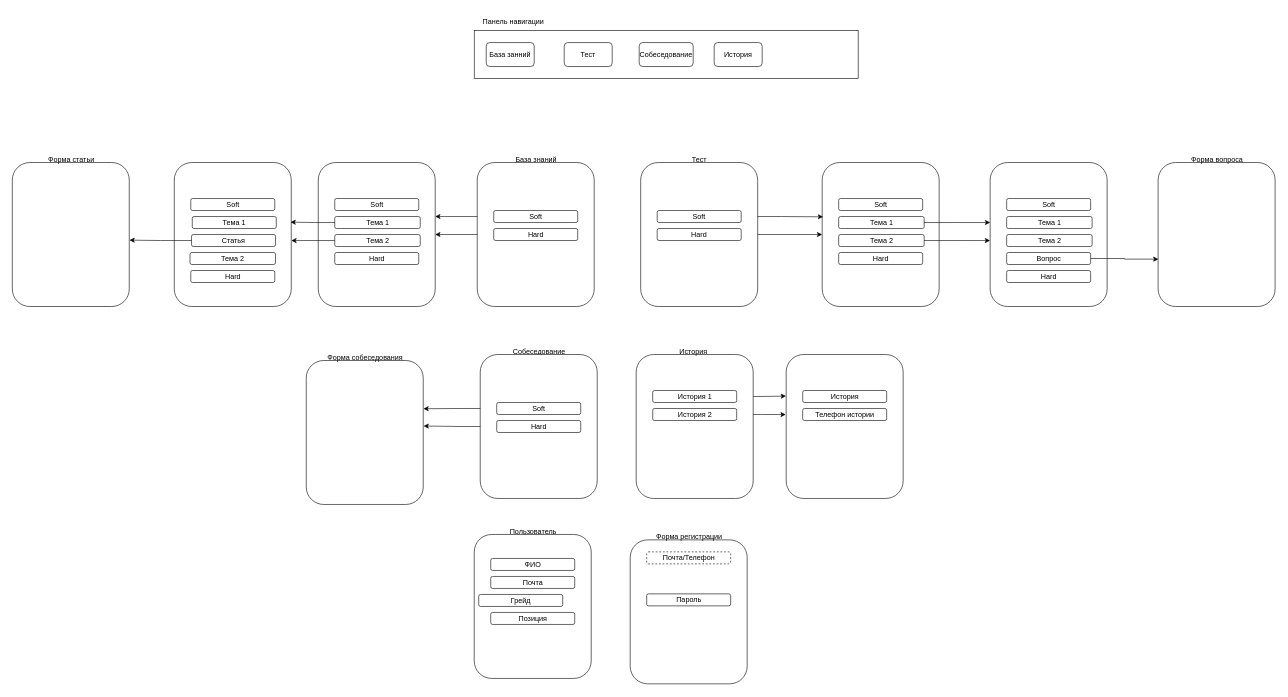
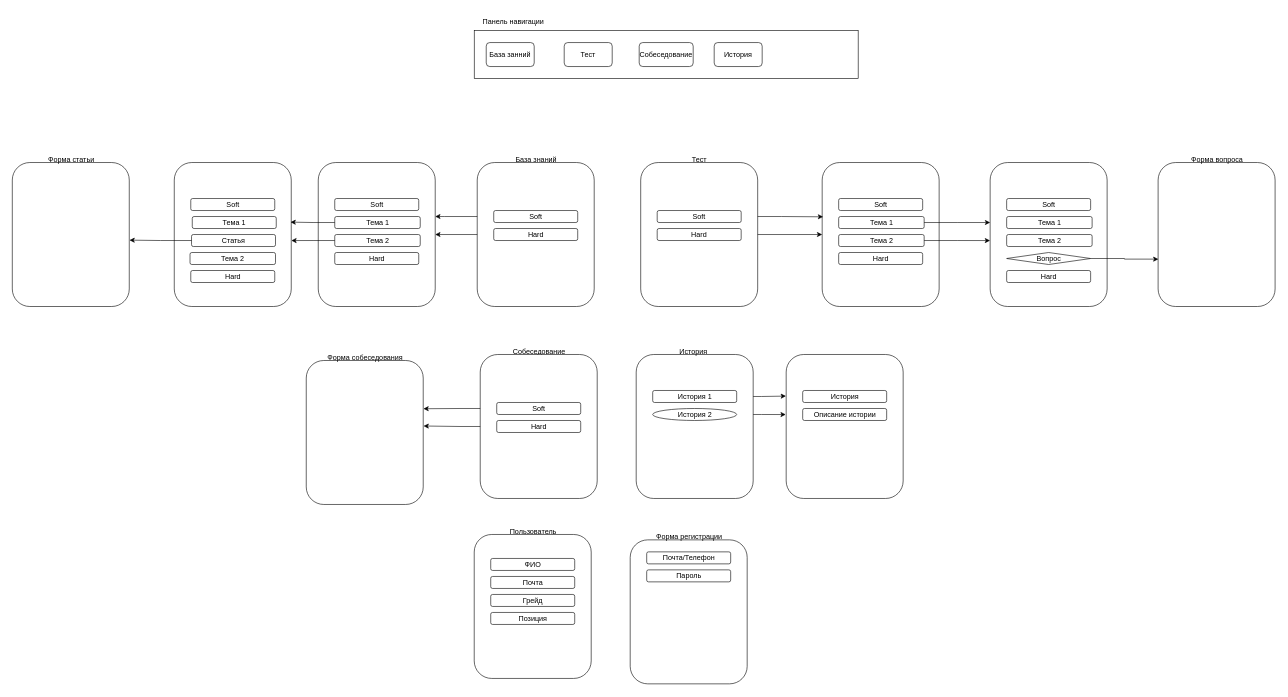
(1049, 258) -> (1049, 258)
(695, 414) -> (695, 414)
(845, 414) -> (845, 414)
(689, 558) -> (689, 558)
(521, 600) -> (533, 600)
(689, 600) -> (689, 576)
